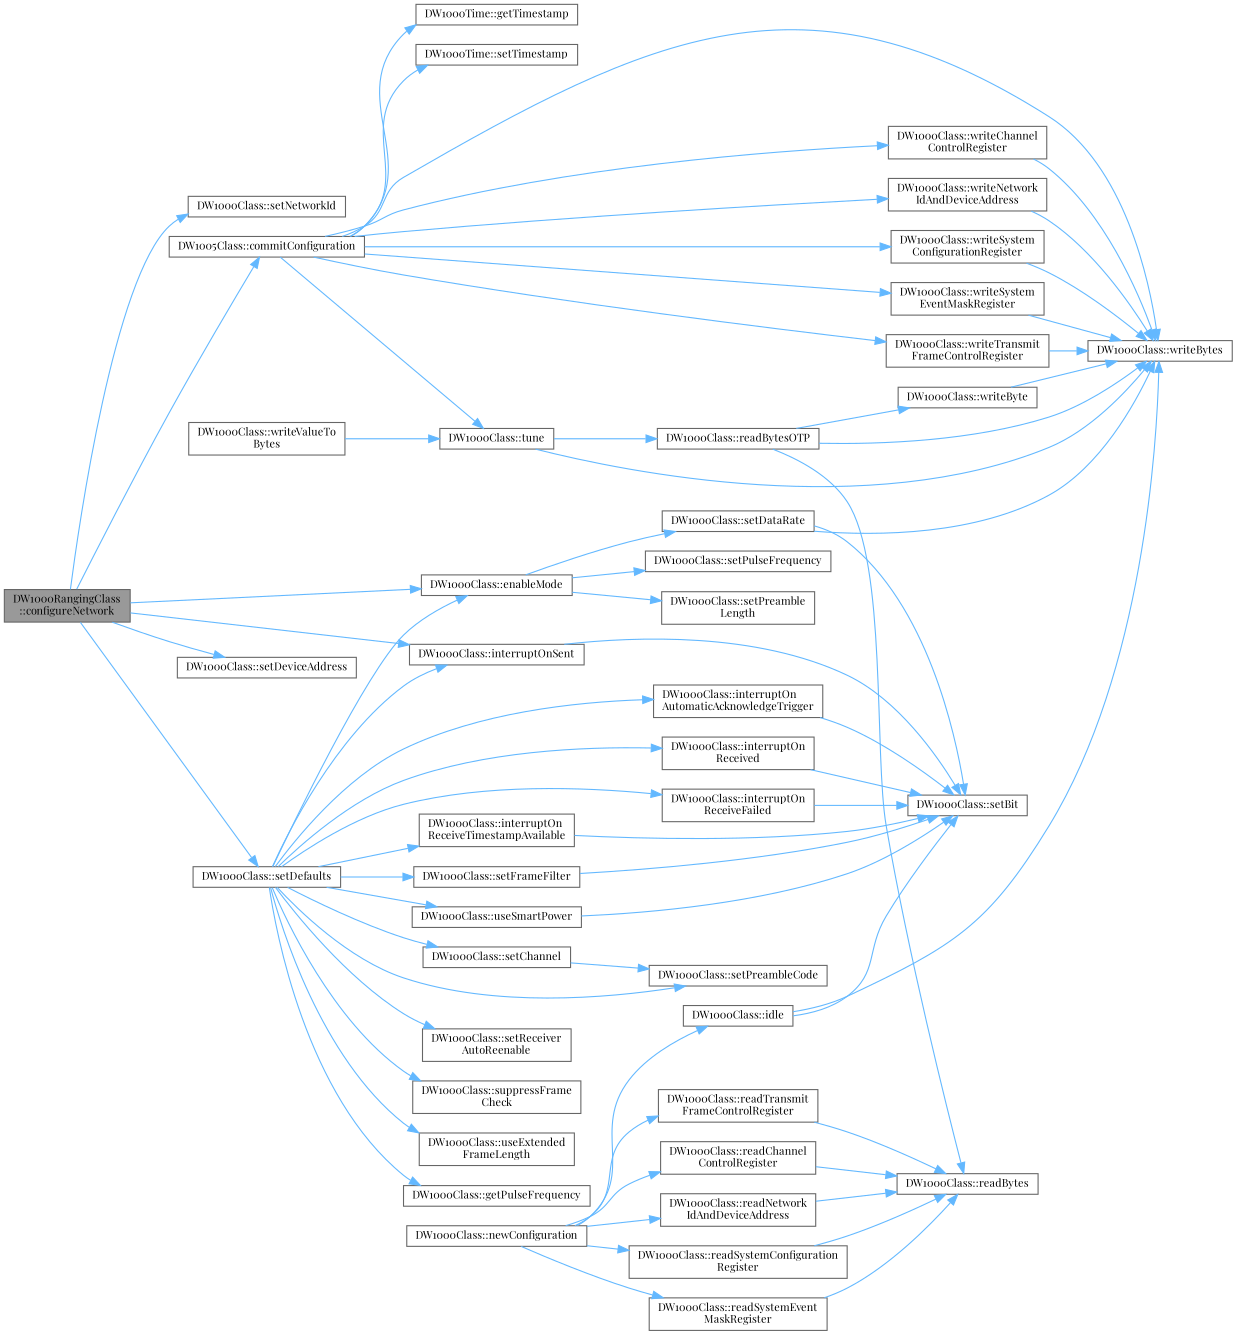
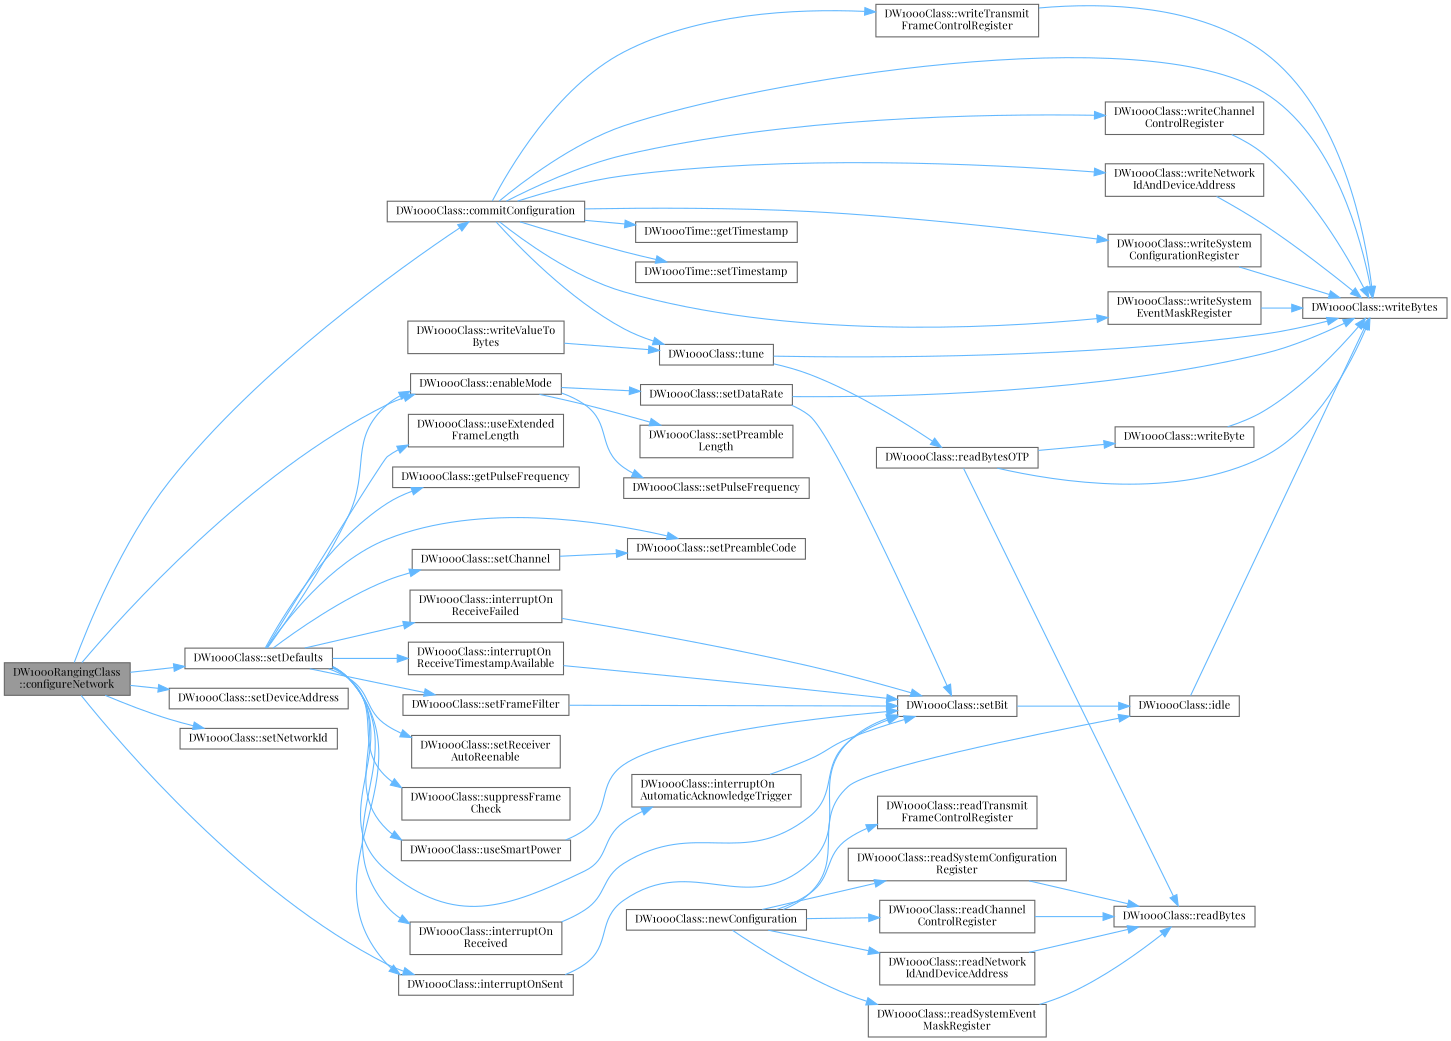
(267, 247) -> (486, 212)
(878, 933) -> (1068, 706)
(876, 1143) -> none
